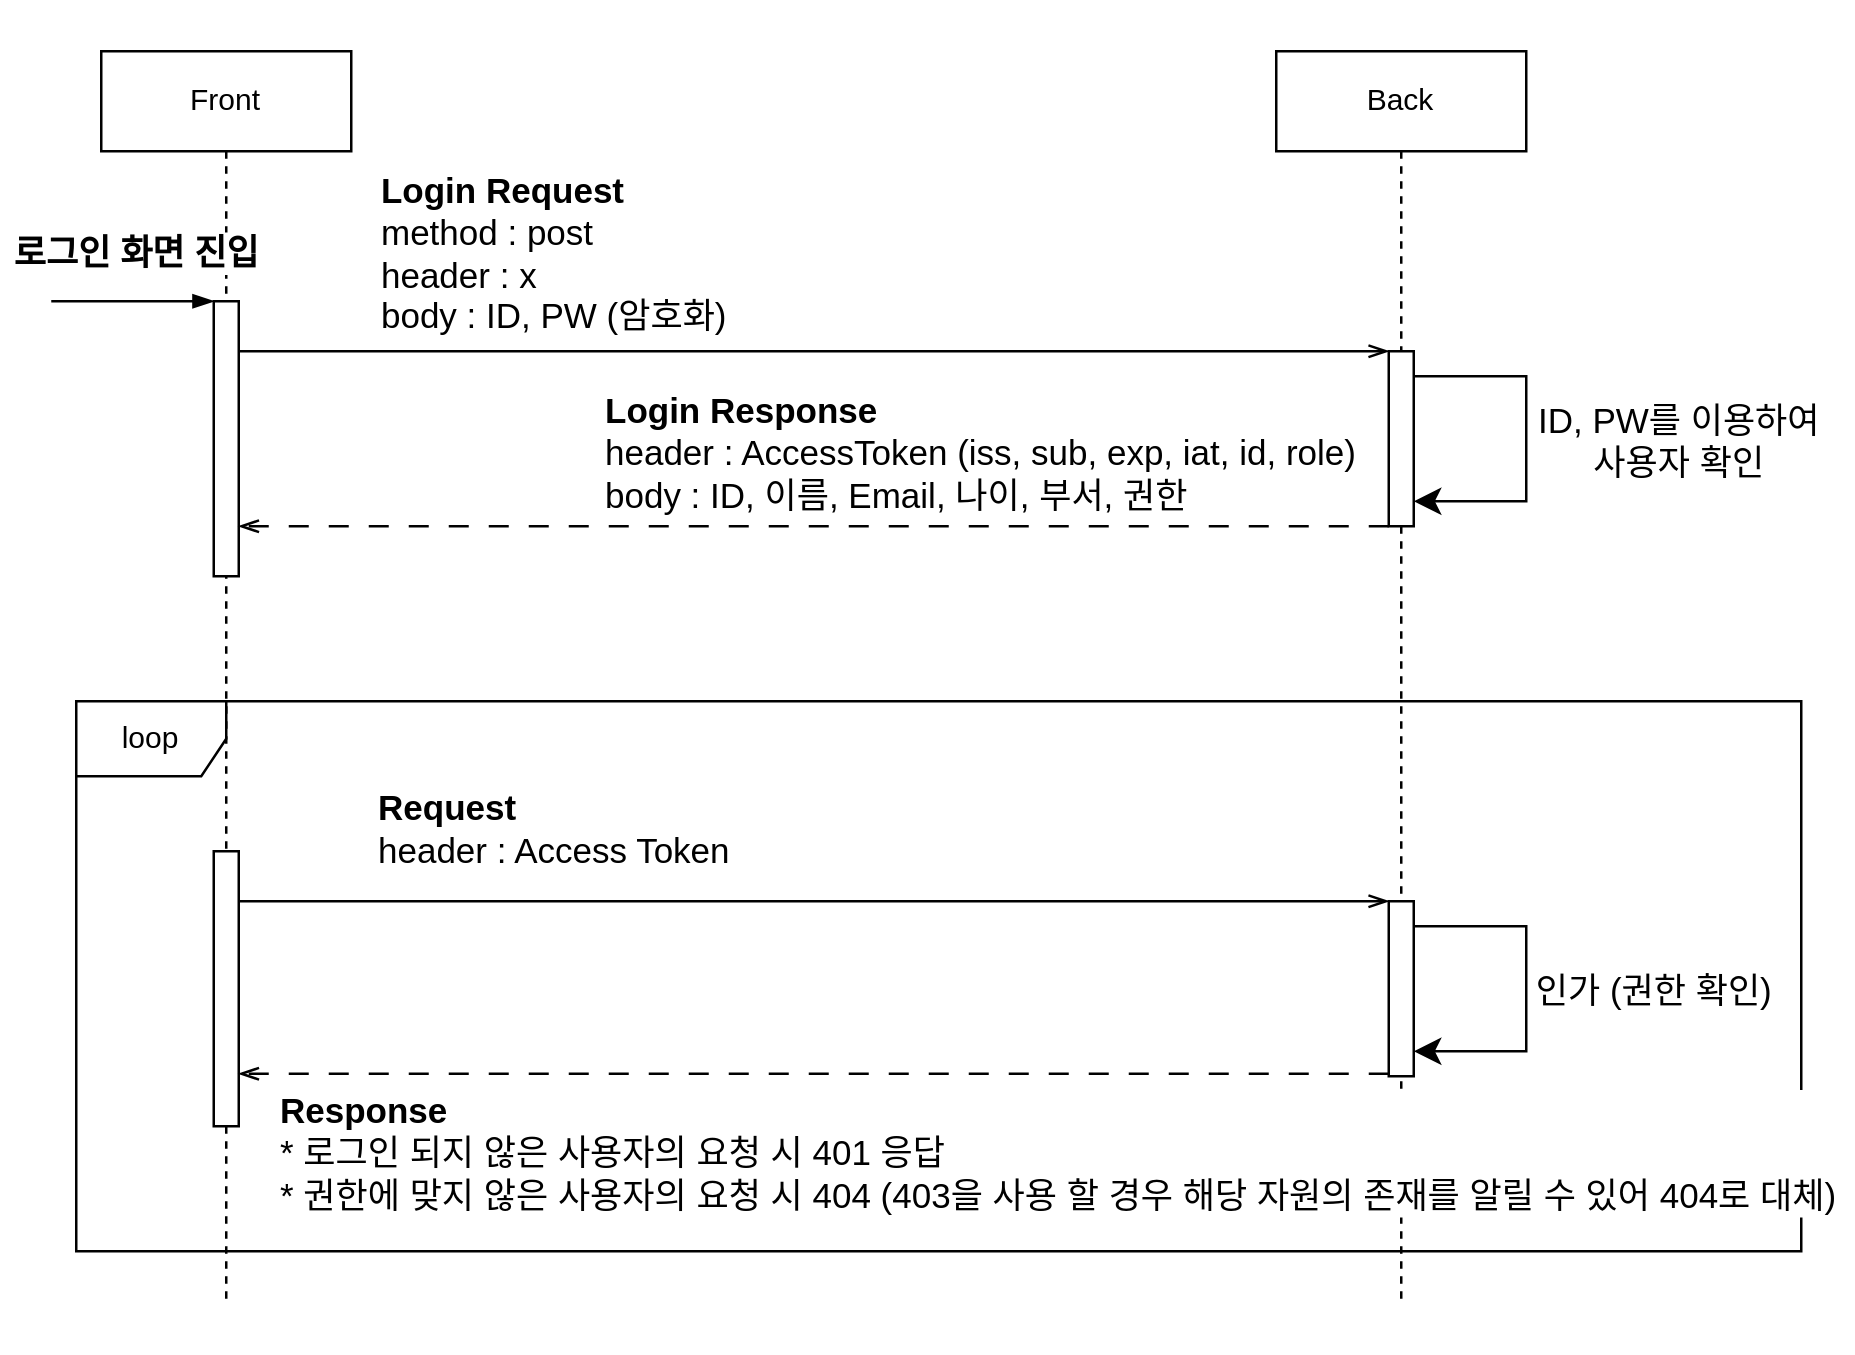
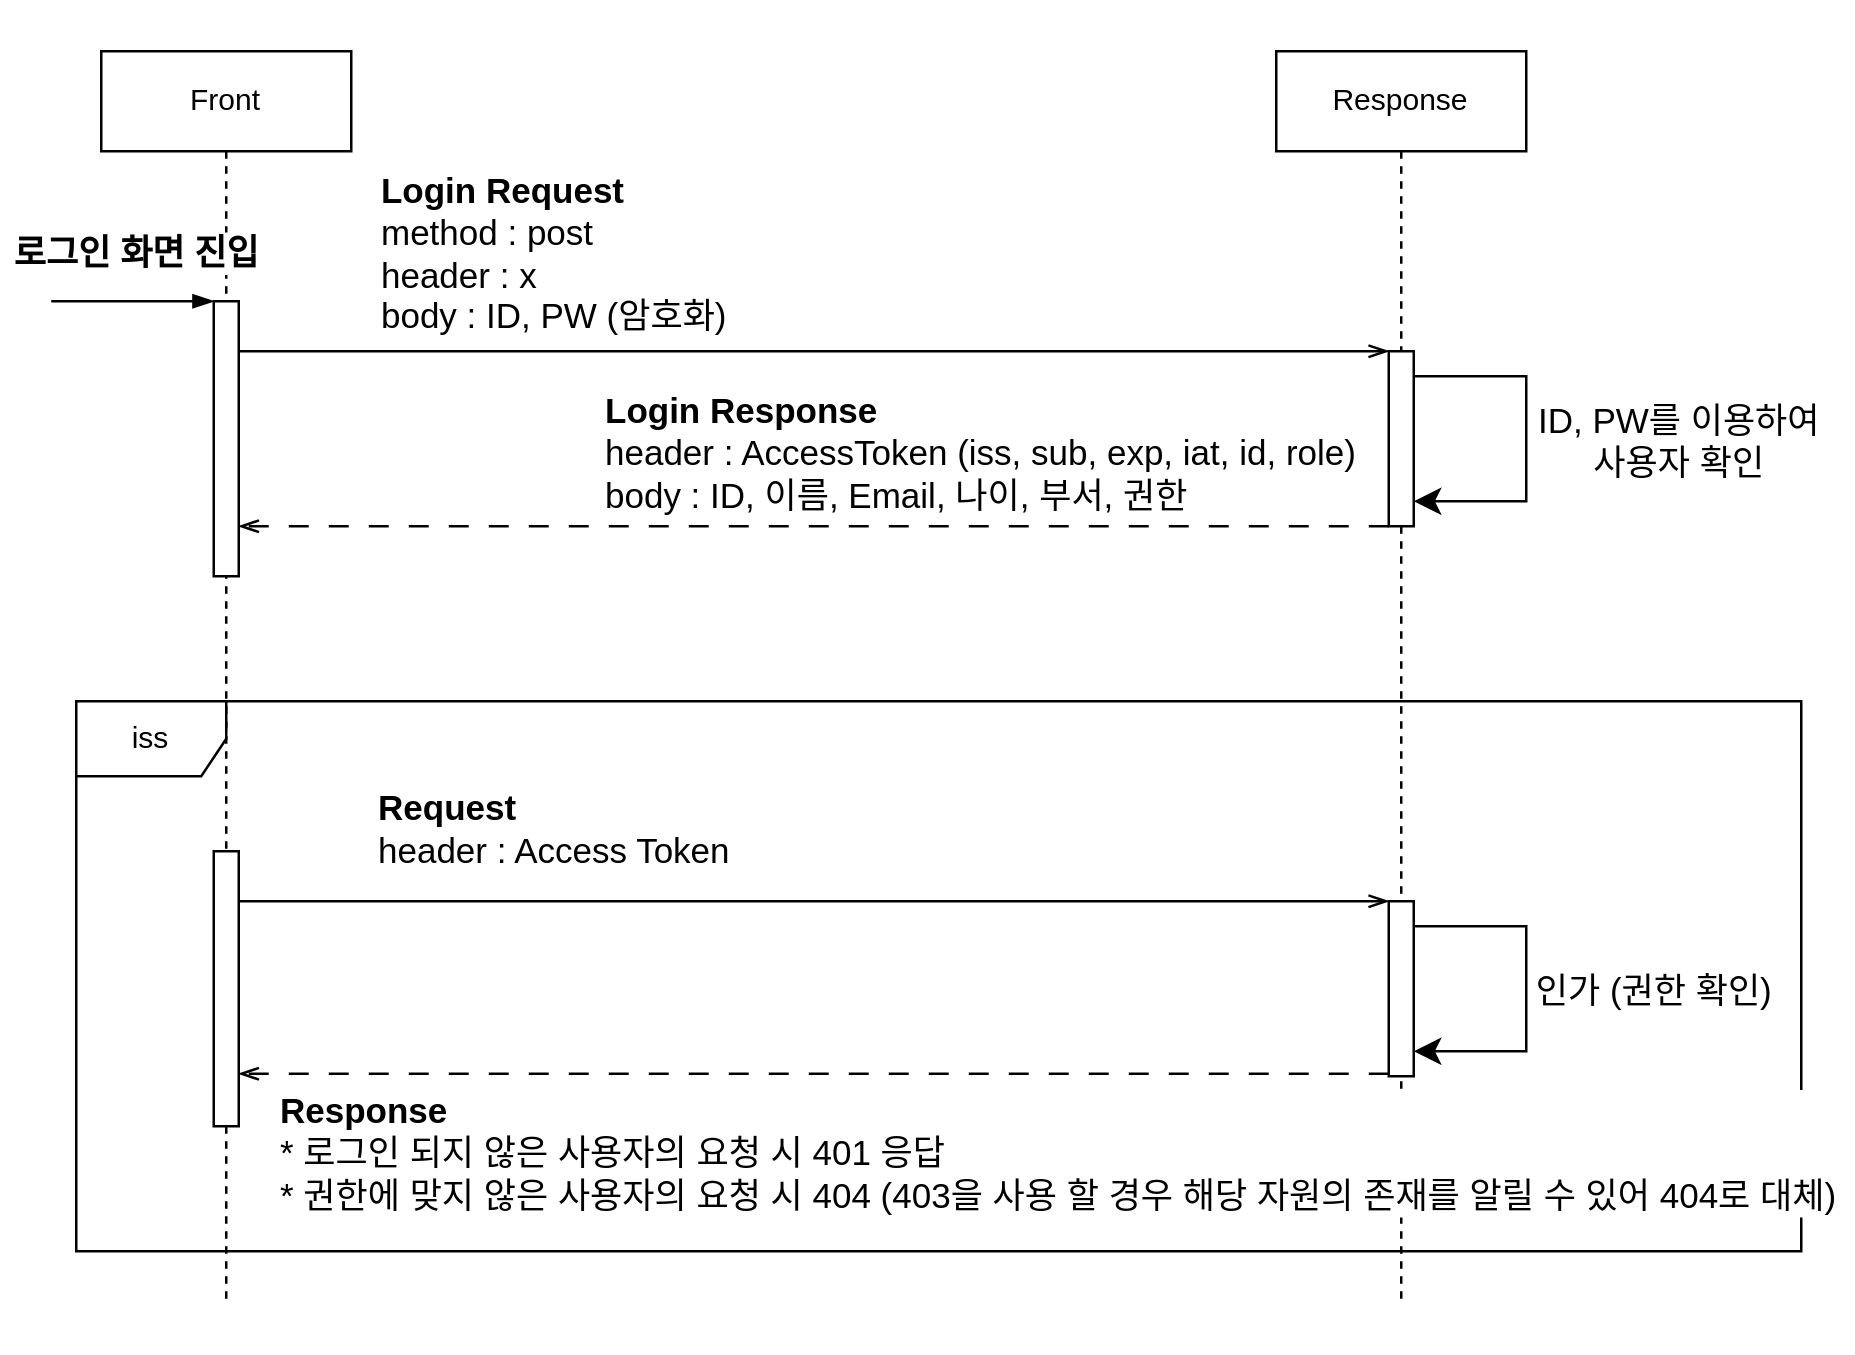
(1401, 101) -> (1401, 101)
(151, 739) -> (151, 739)
